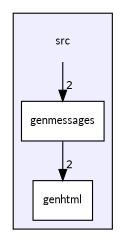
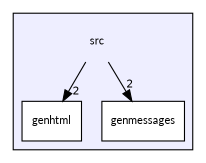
(63, 155) -> (77, 77)
